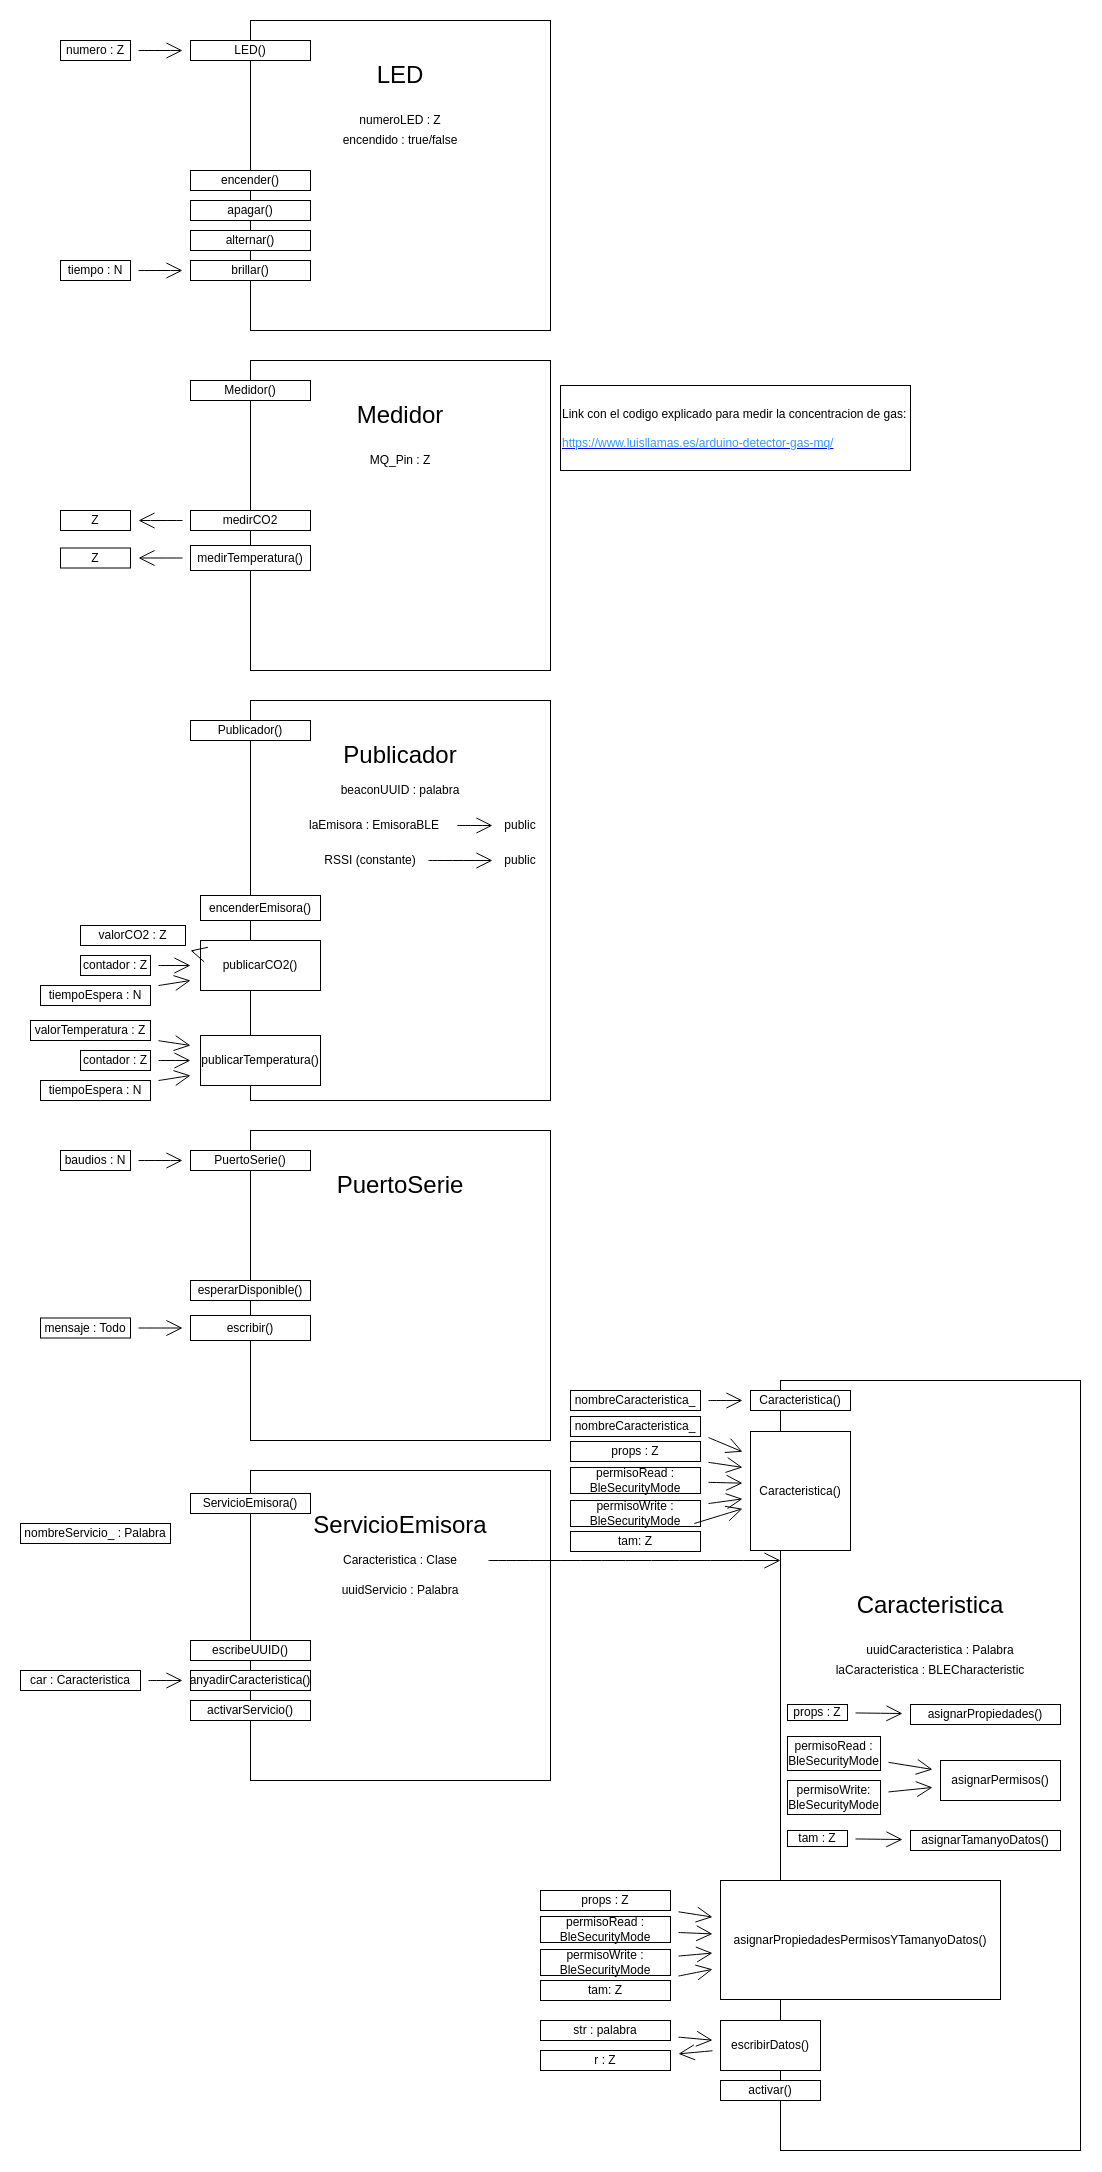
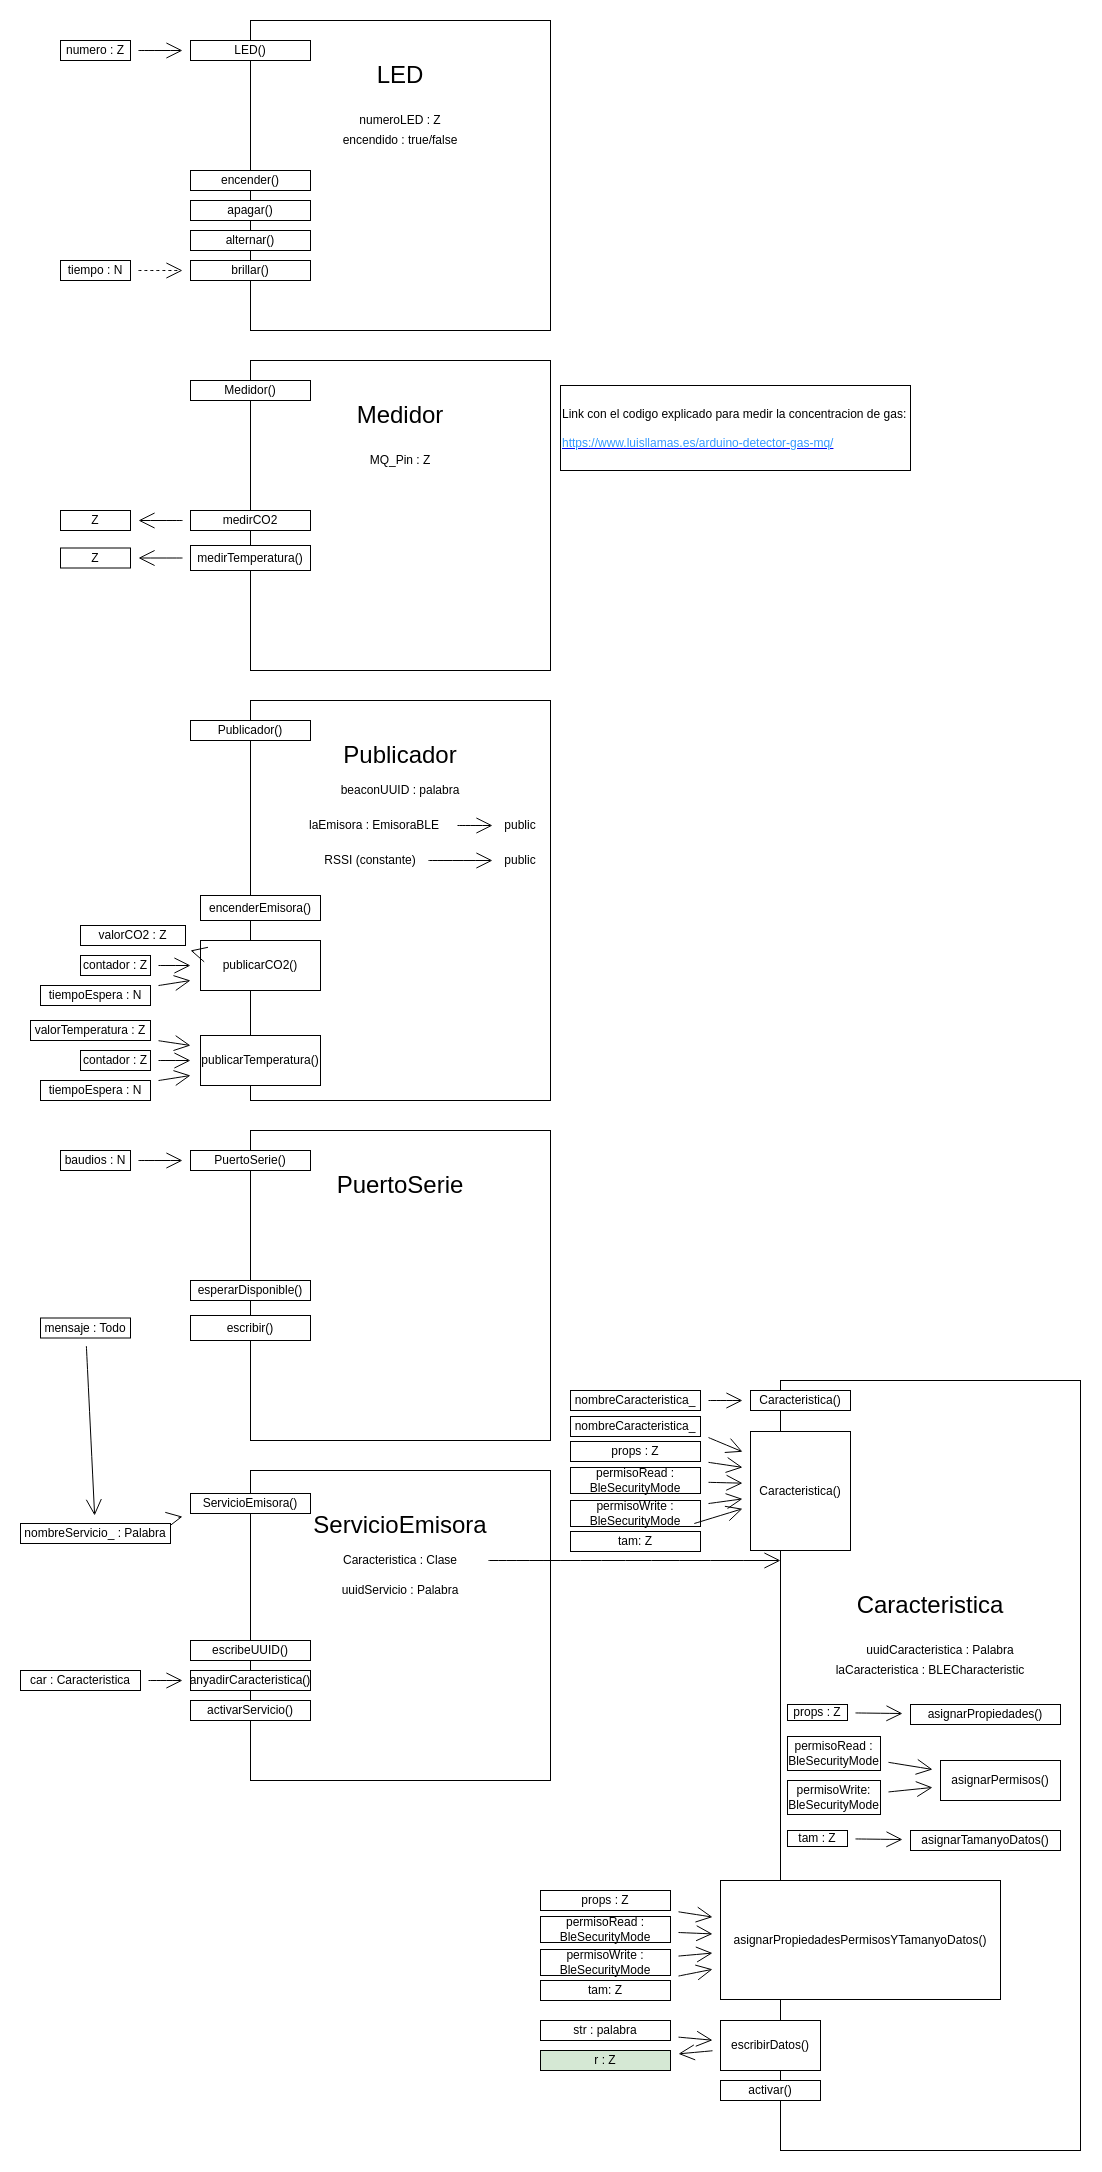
(161, 271) -> (161, 271)
(160, 1328) -> (90, 1430)
none -> (179, 1517)
(606, 2061) -> (606, 2061)
